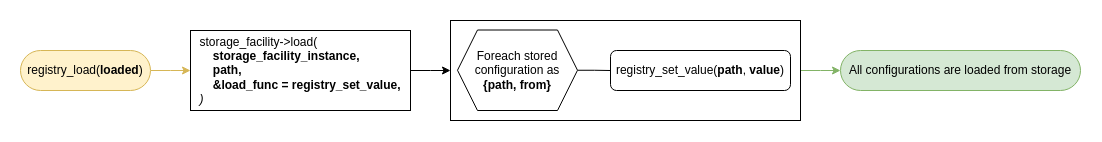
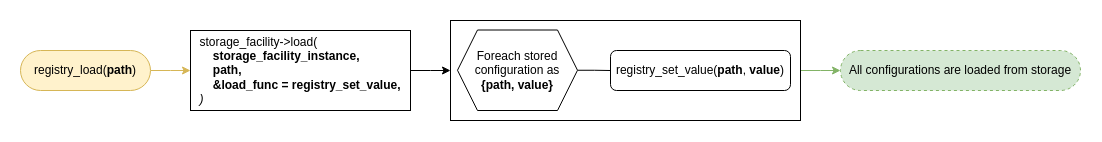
(86, 71) -> (86, 71)
(518, 71) -> (518, 71)
(961, 71) -> (961, 71)
